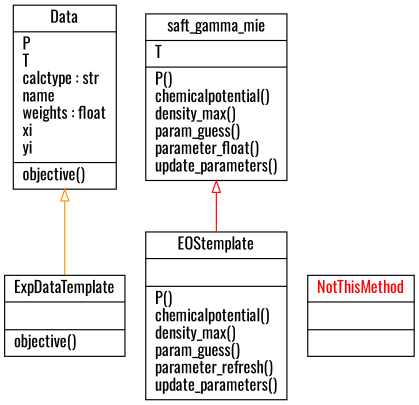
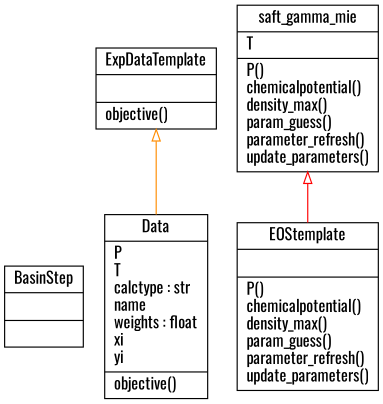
(208, 149) -> (306, 141)
(65, 238) -> (156, 178)
none -> (44, 307)
(361, 316) -> none
